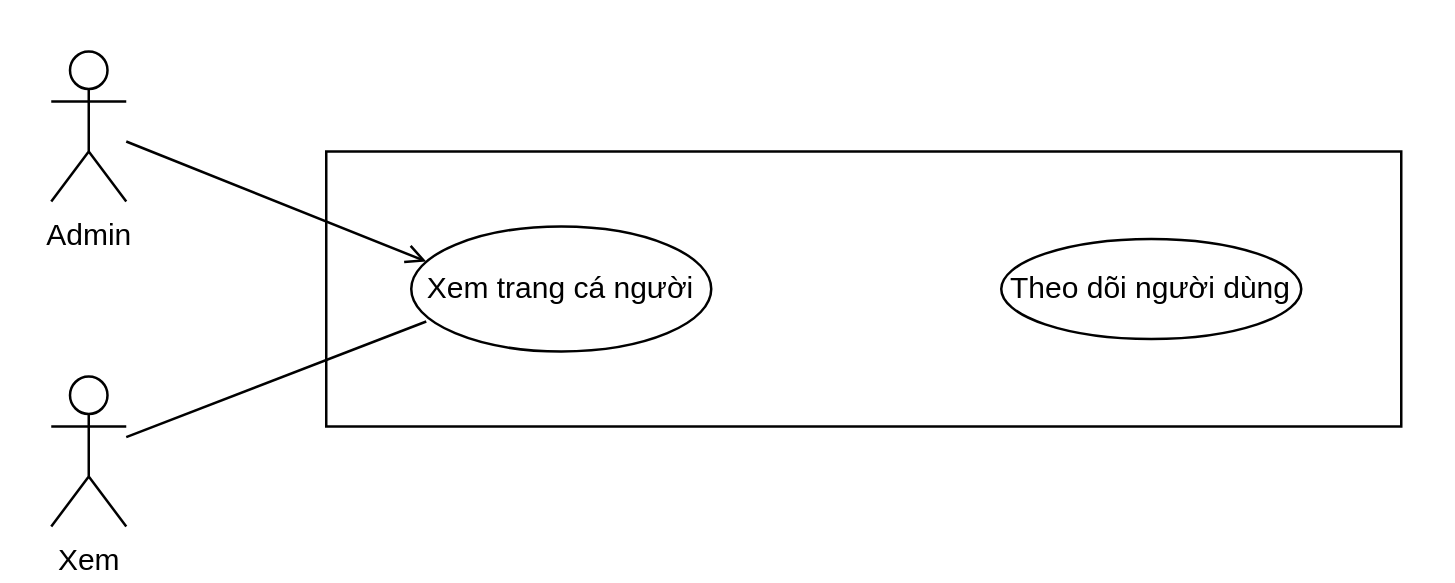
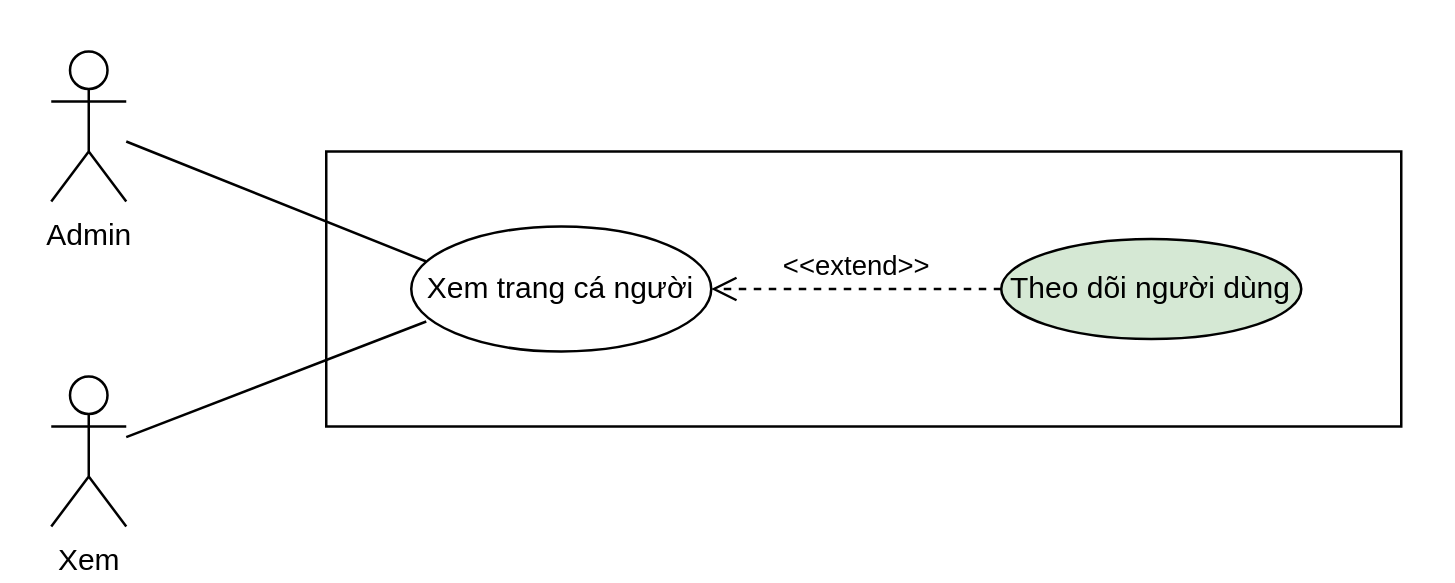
(418, 258) -> (421, 259)
none -> (859, 289)
(1151, 289) -> (1151, 289)
